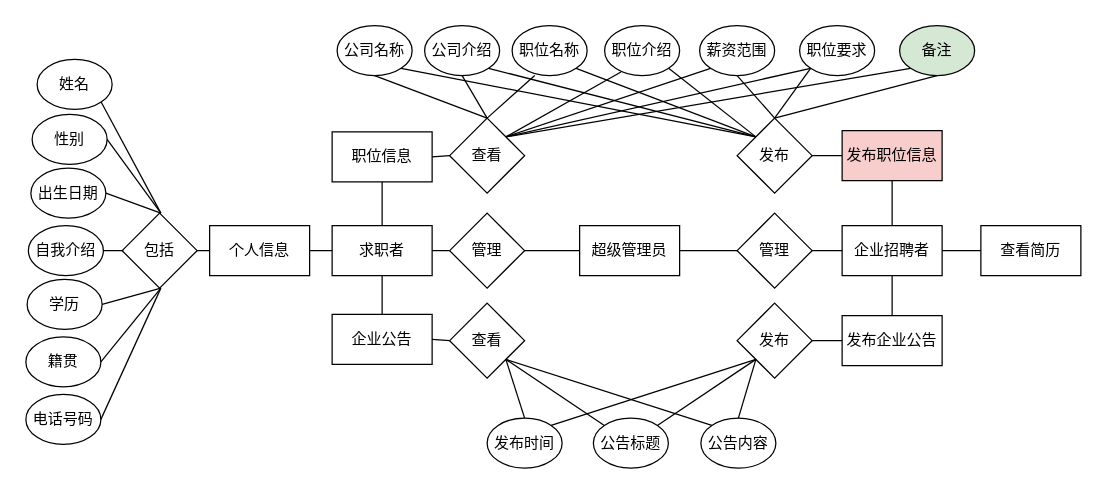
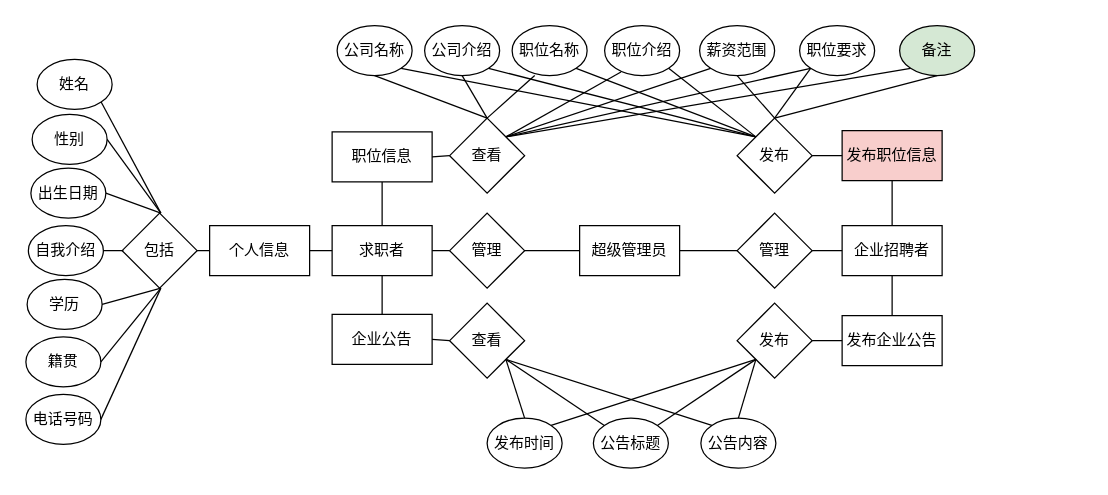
(961, 251) -> none
(1031, 251) -> none
